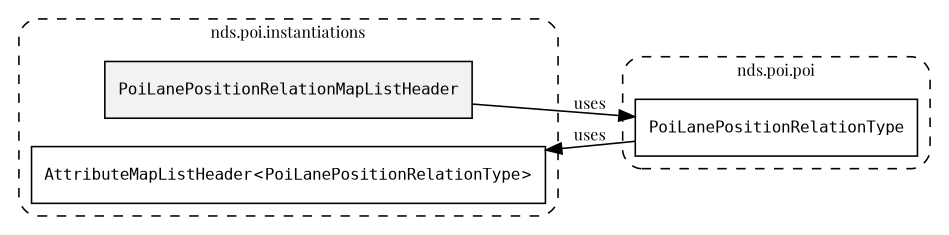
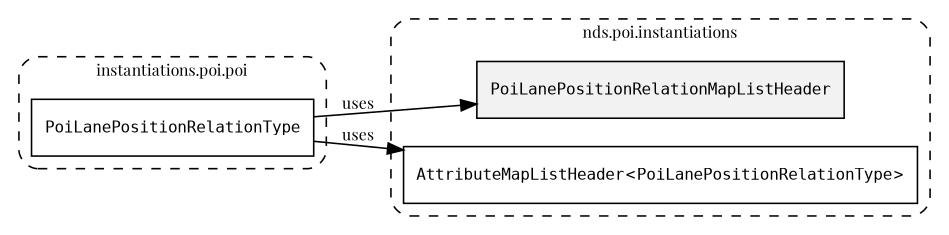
(776, 72) -> (173, 72)
(546, 110) -> (380, 112)
